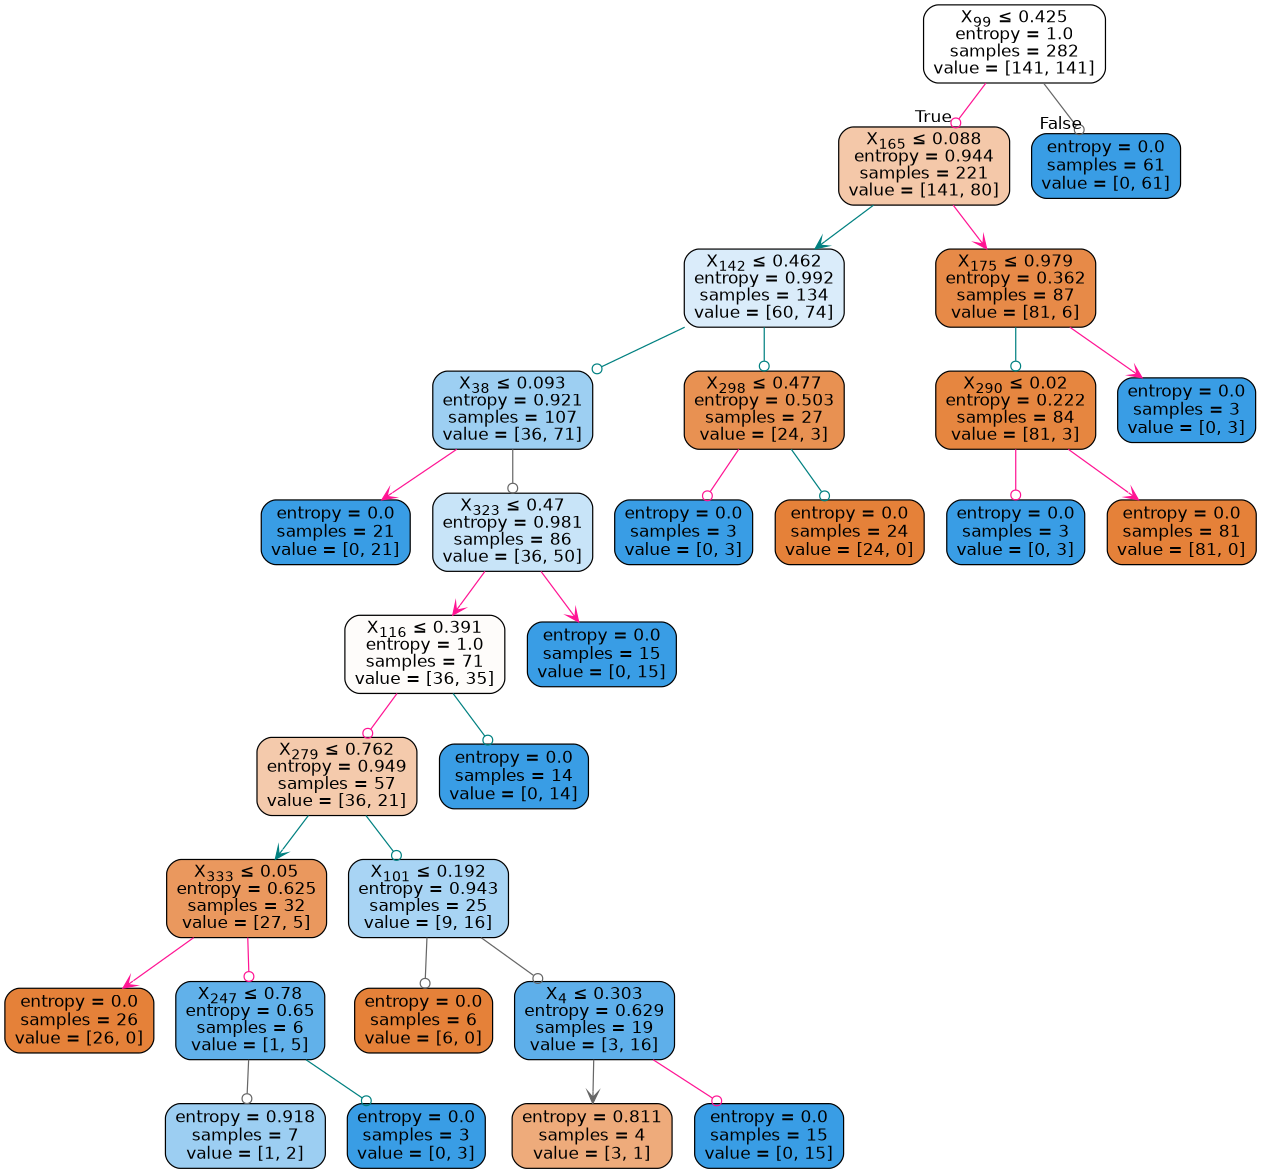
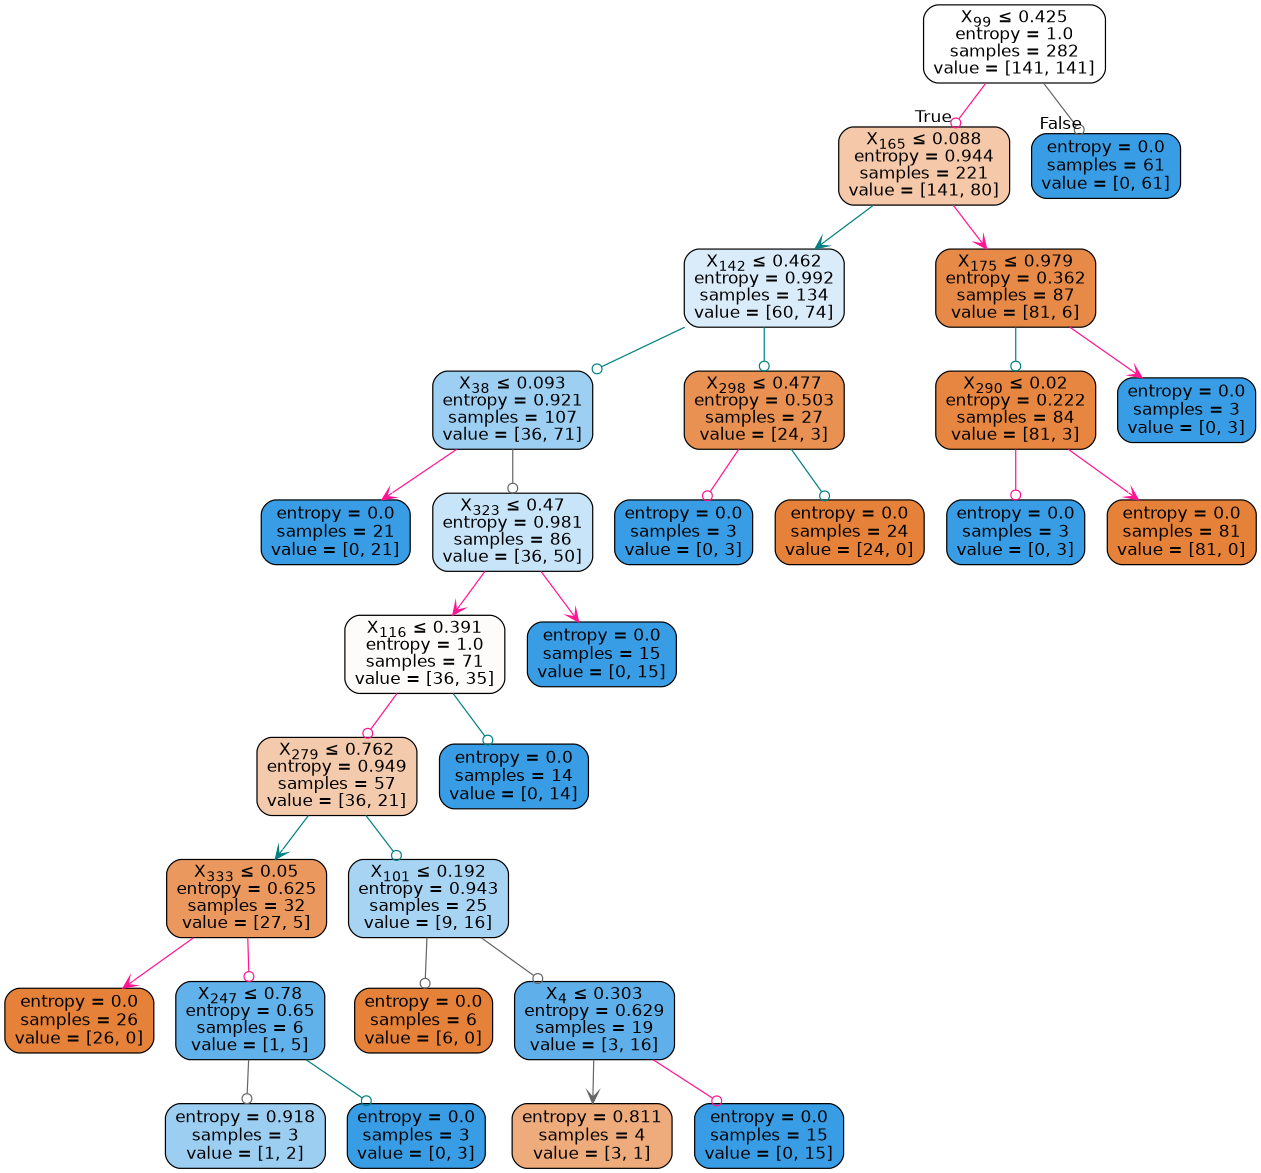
(245, 1135) -> (245, 1135)
